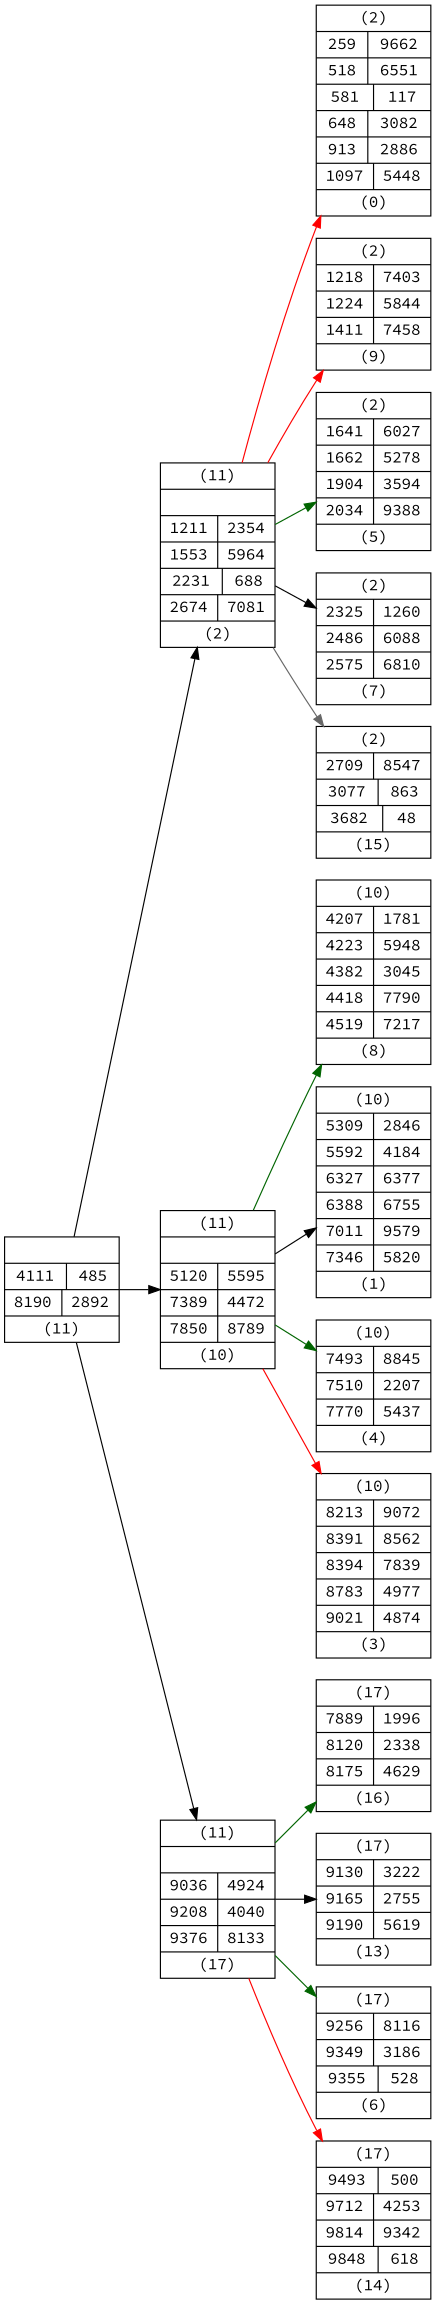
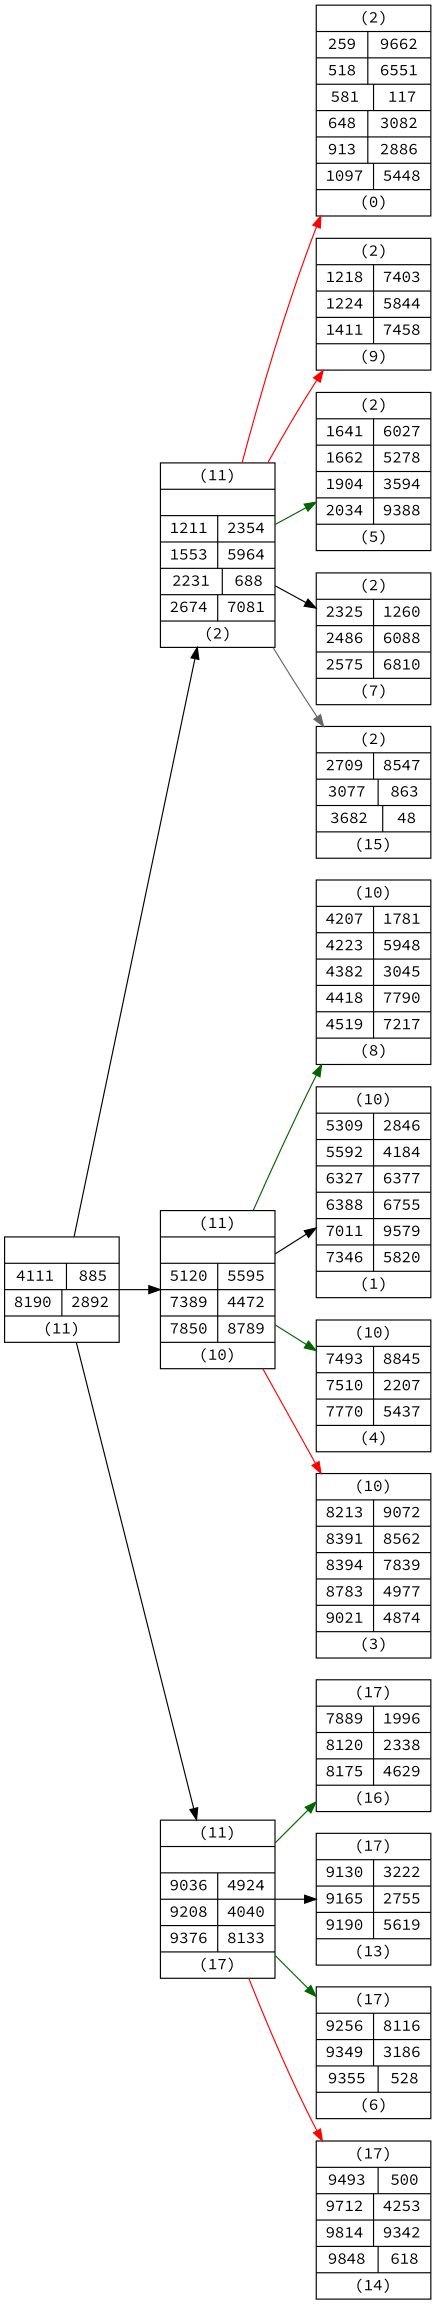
(93, 1276) -> (93, 1276)
